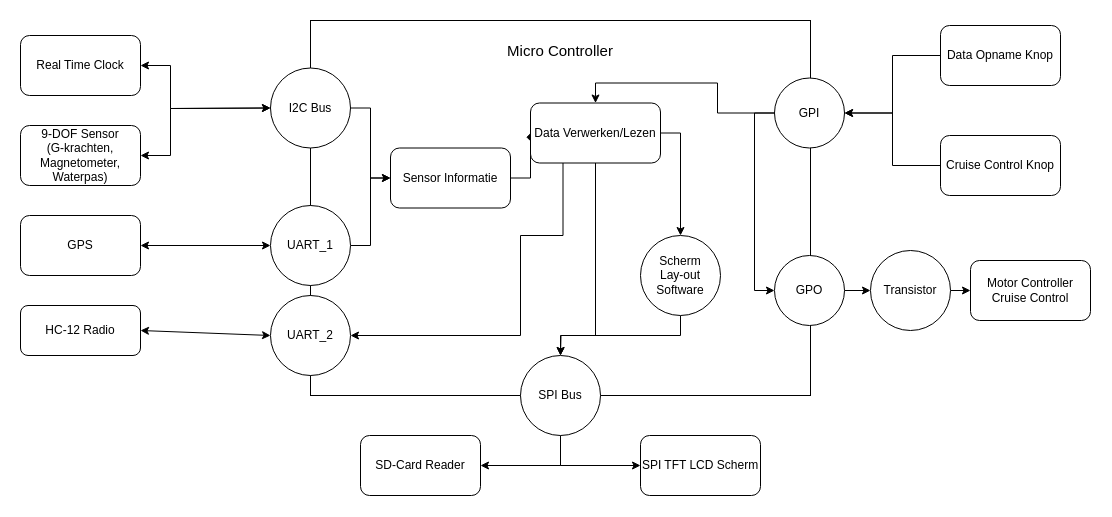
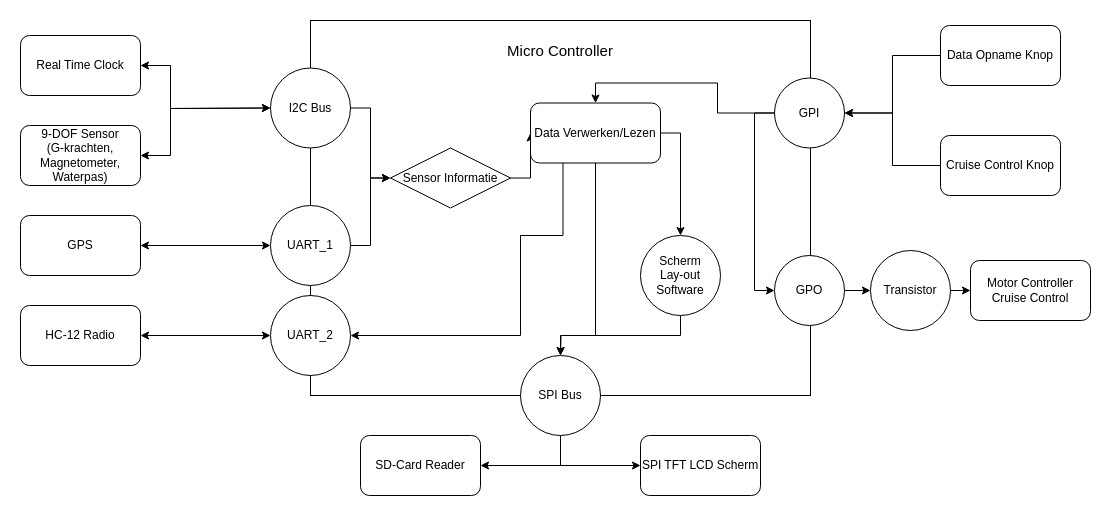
(531, 142) -> (531, 141)
(451, 178) -> (451, 178)
(81, 331) -> (81, 336)
